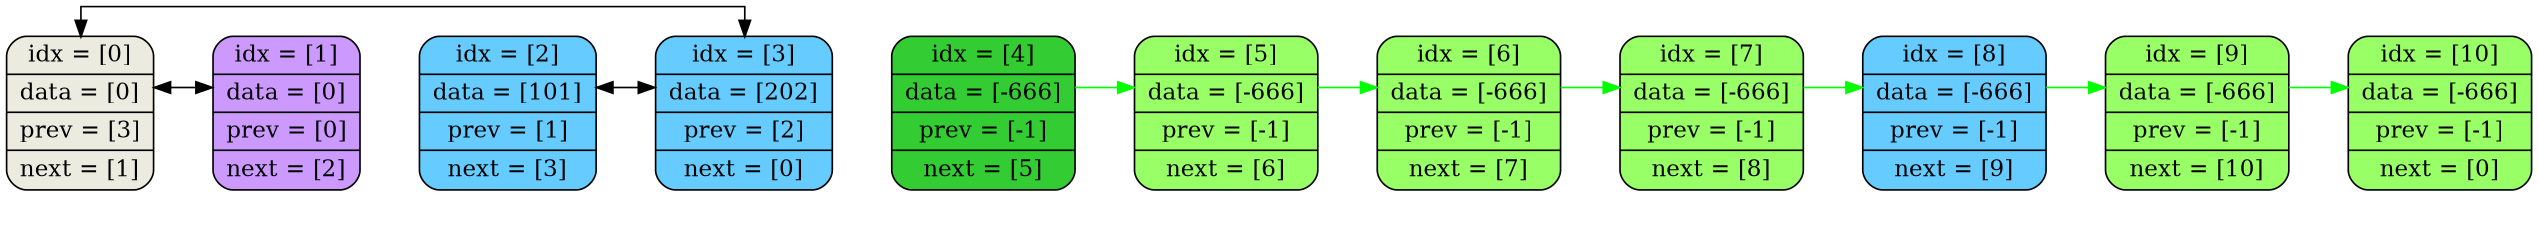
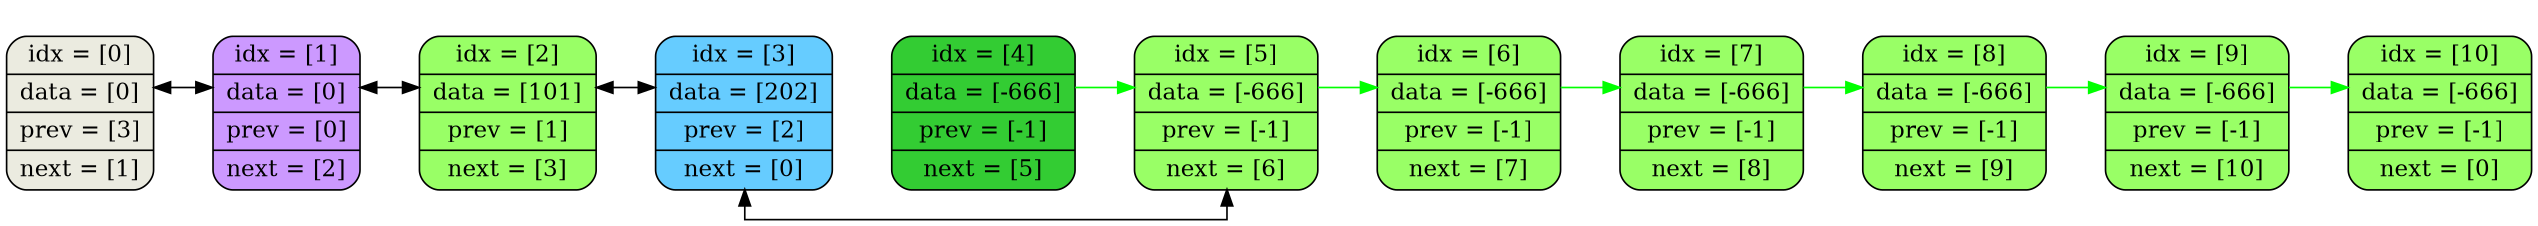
(413, 7) -> (986, 220)
none -> (390, 88)
(508, 113) -> (508, 113)
(1954, 113) -> (1954, 113)
